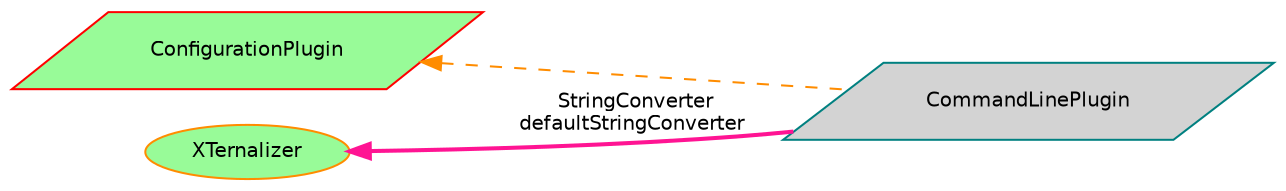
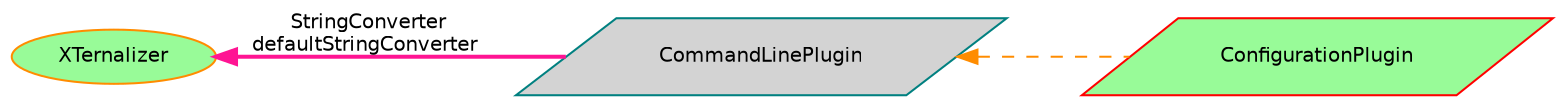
(645, 76) -> (1054, 57)
